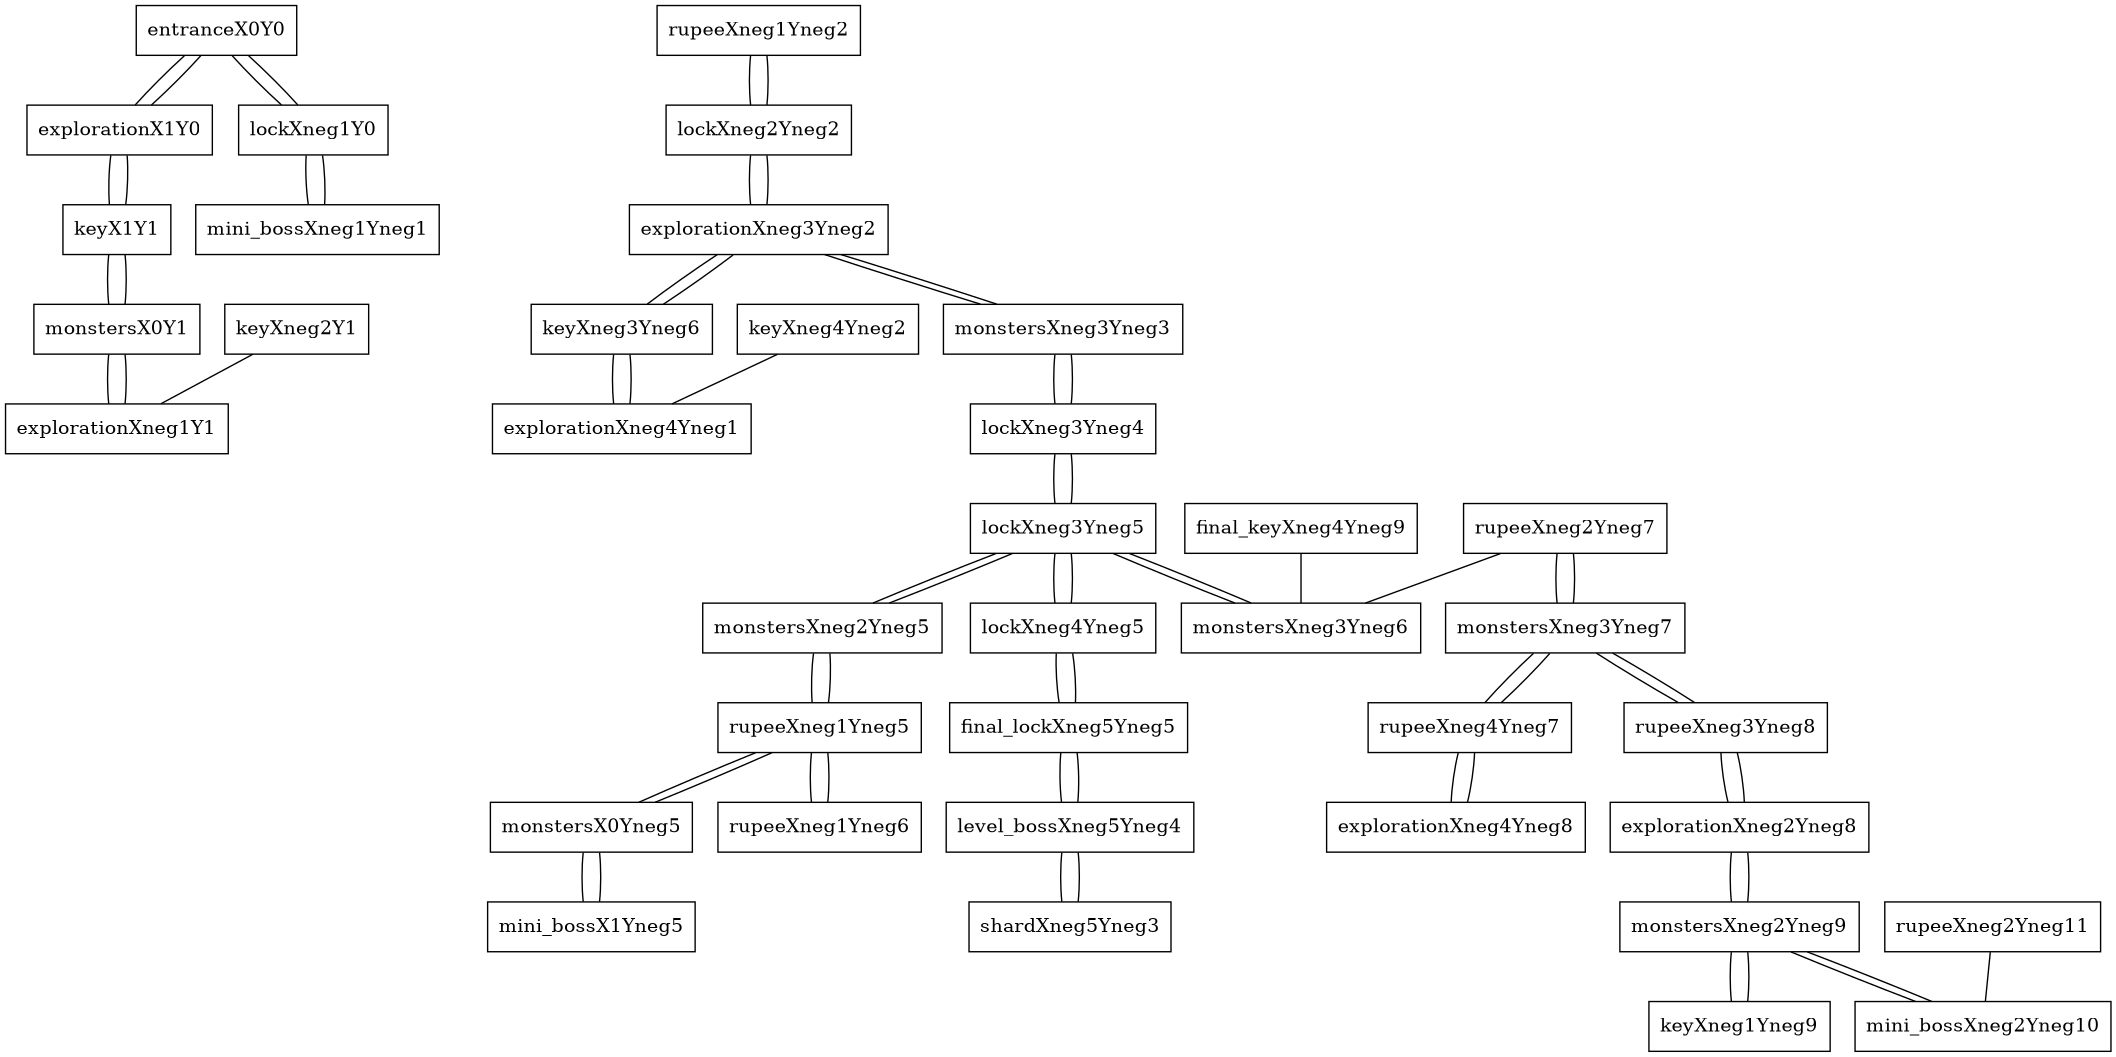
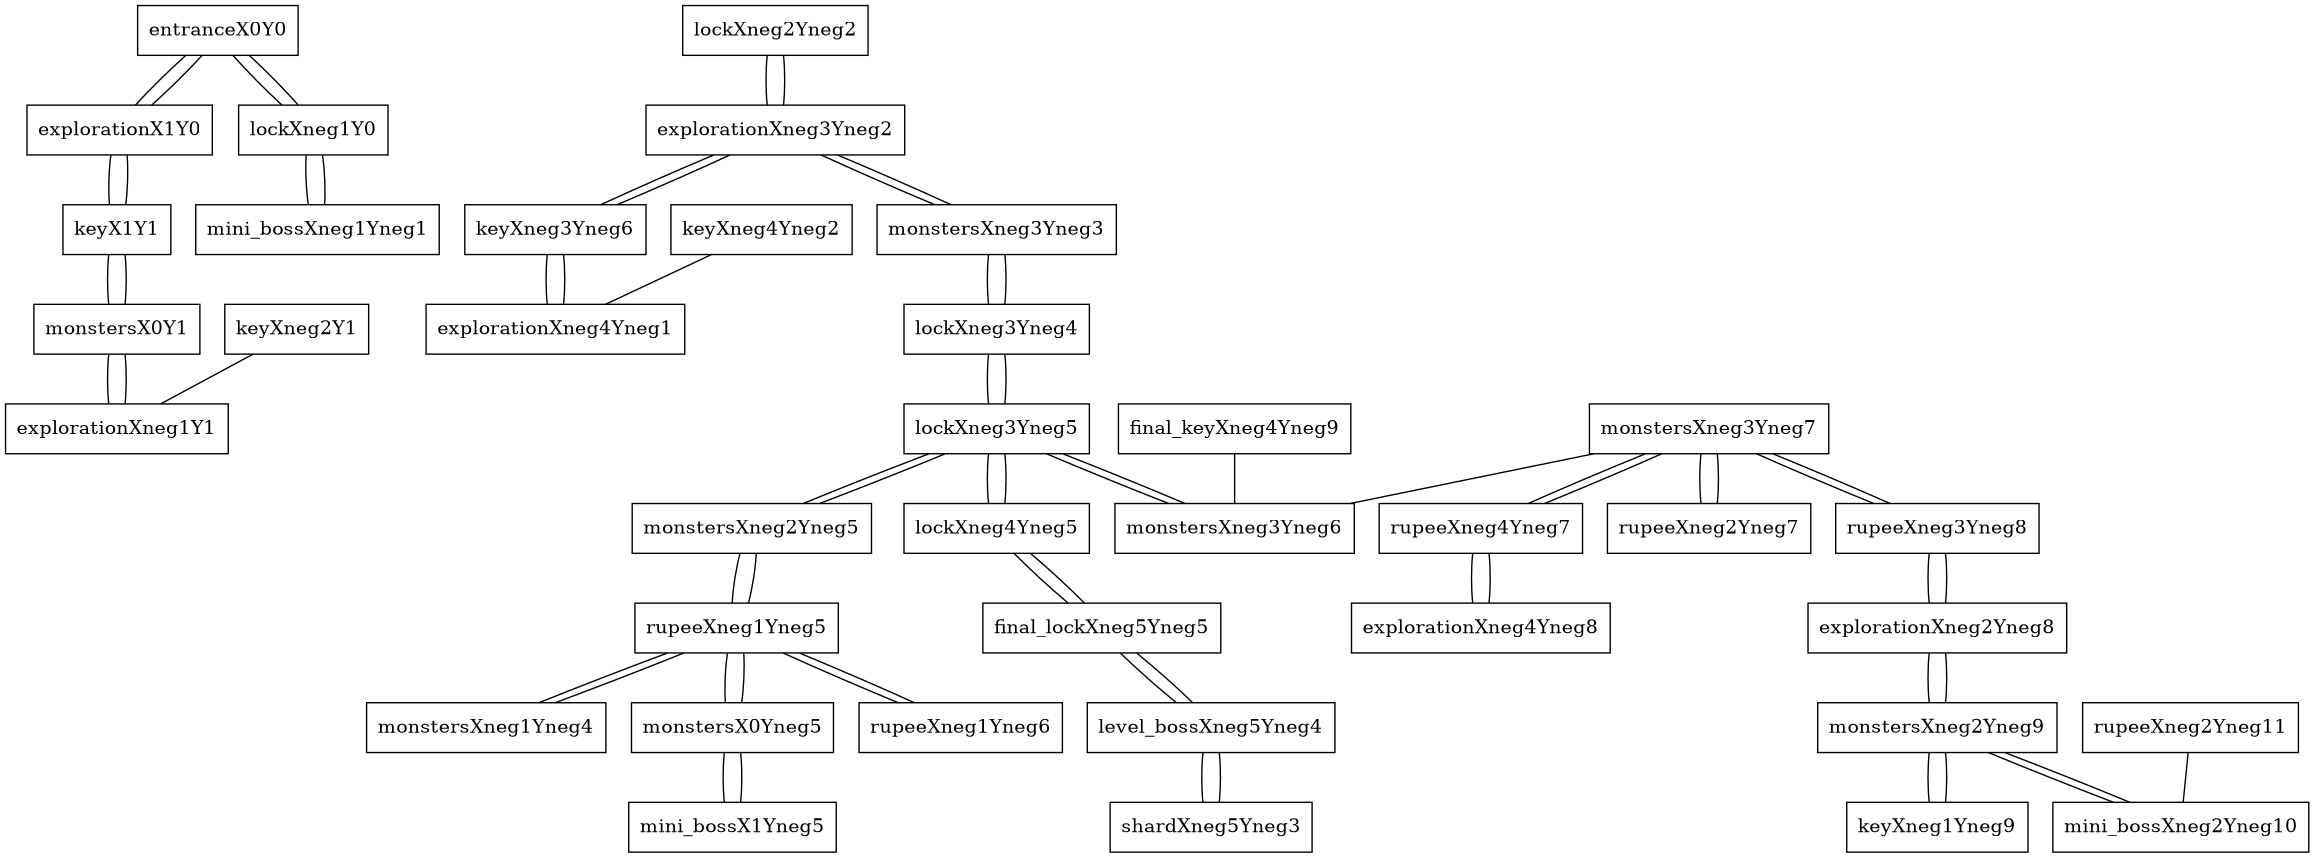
(759, 30) -> none
(1433, 578) -> (1472, 479)
none -> (486, 728)
